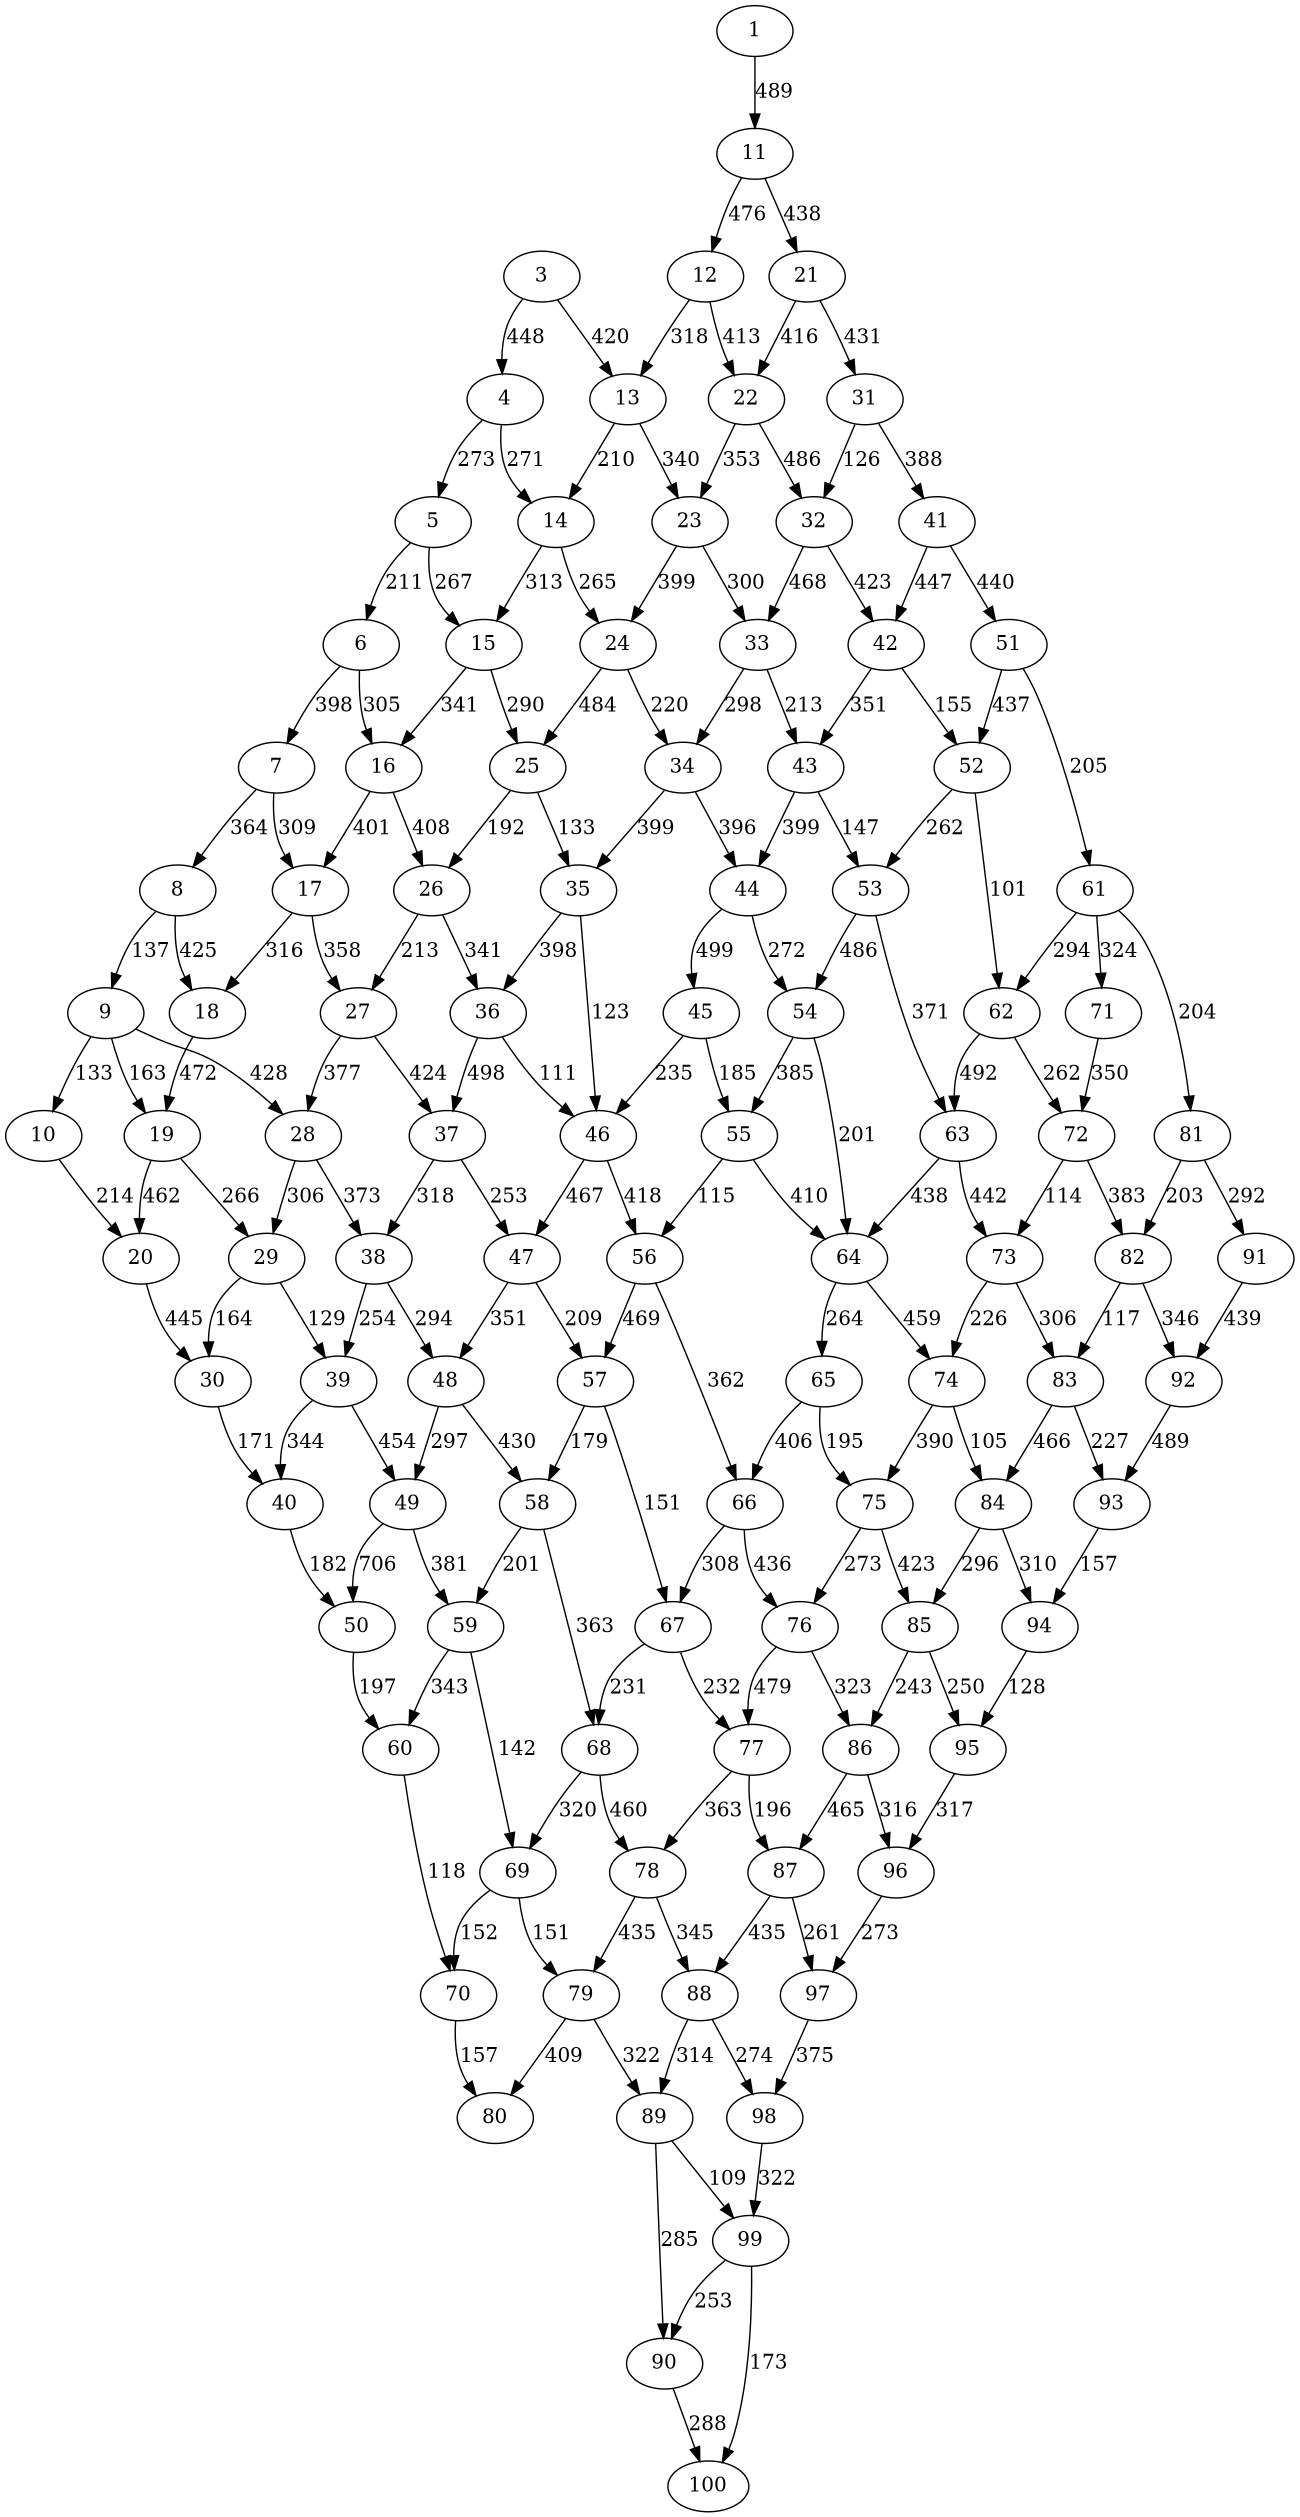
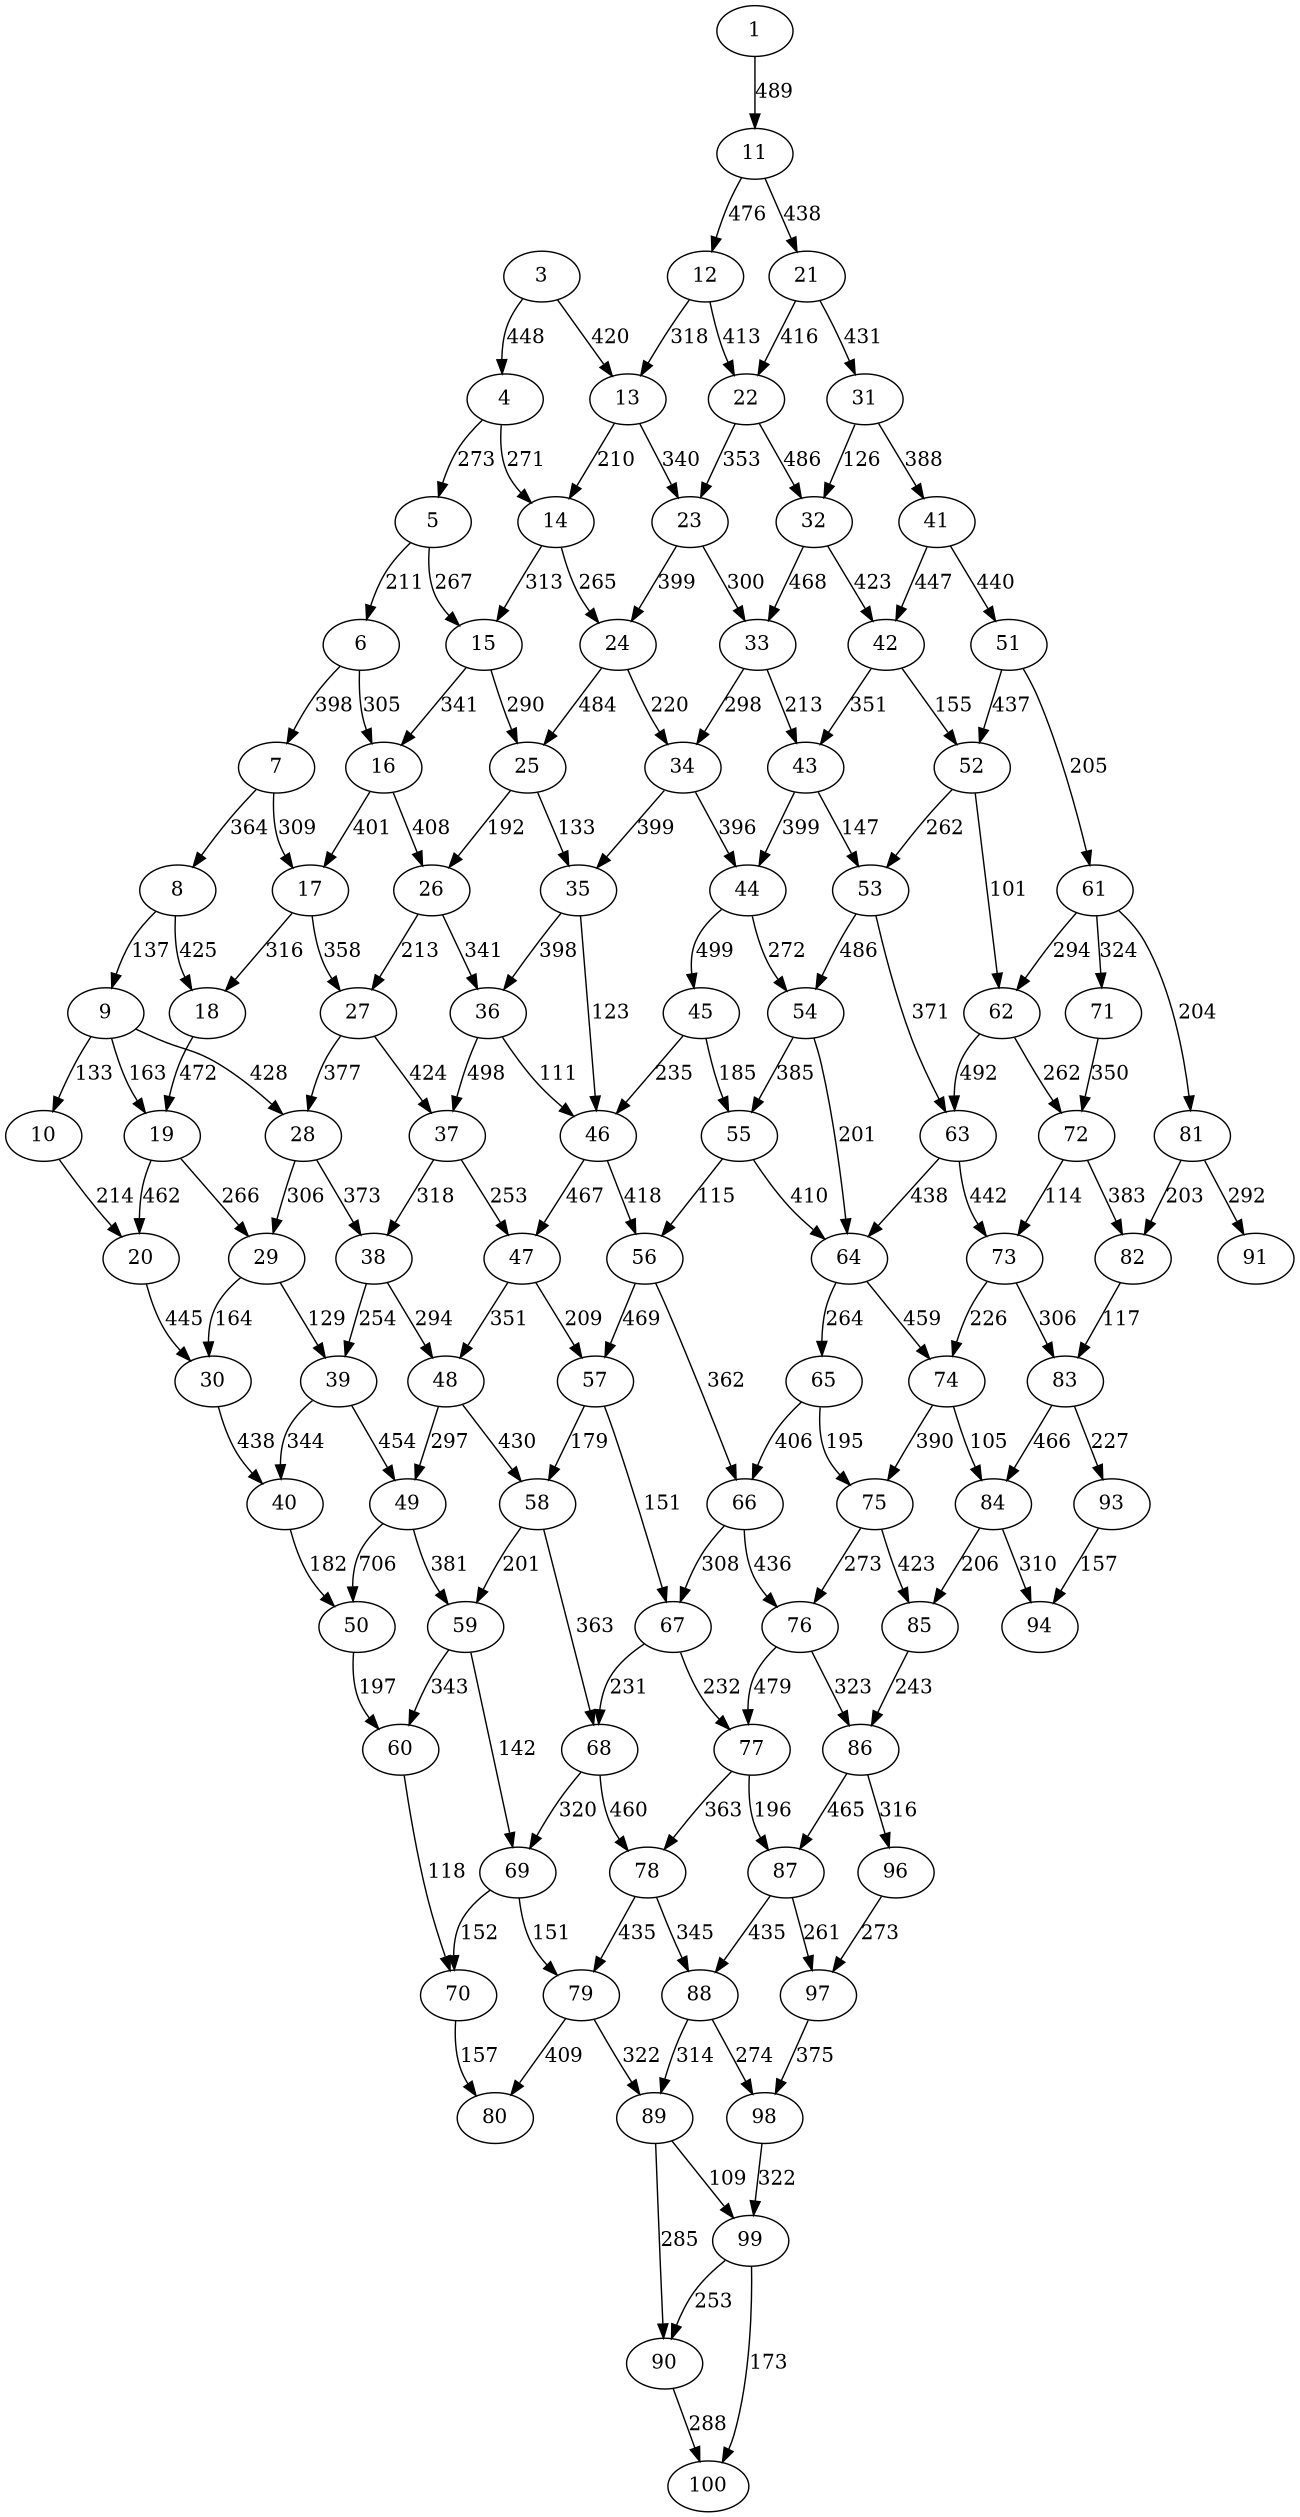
(1184, 1381) -> none
(257, 1443) -> (257, 1443)
(981, 1566) -> (981, 1566)
(968, 1750) -> none
